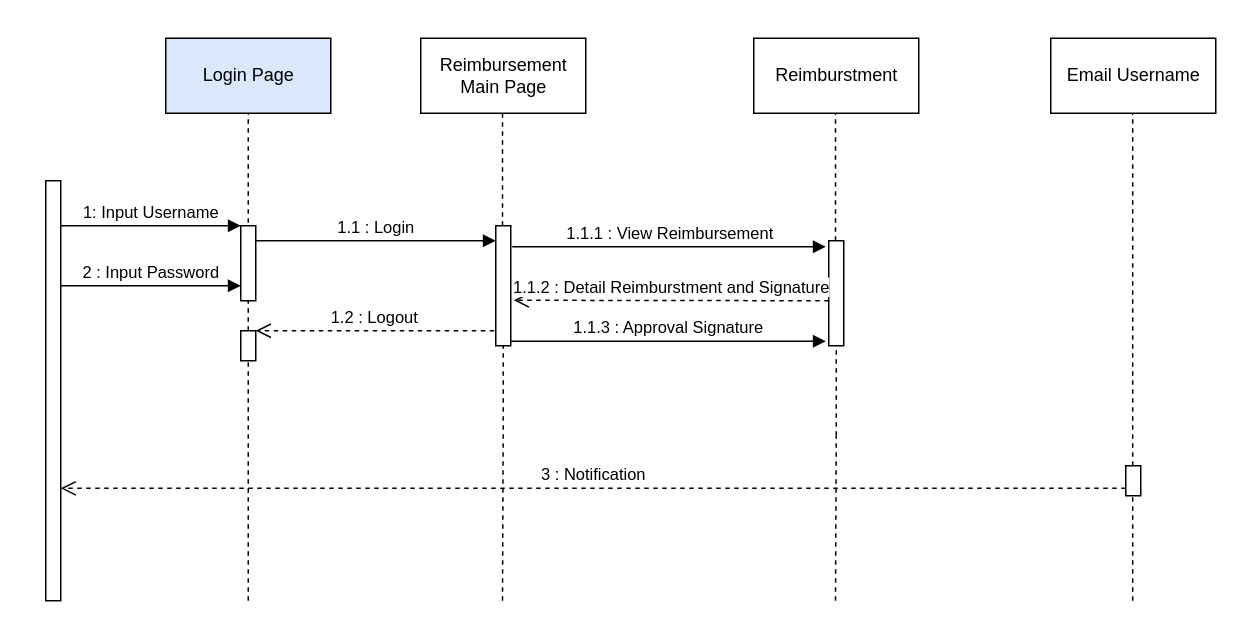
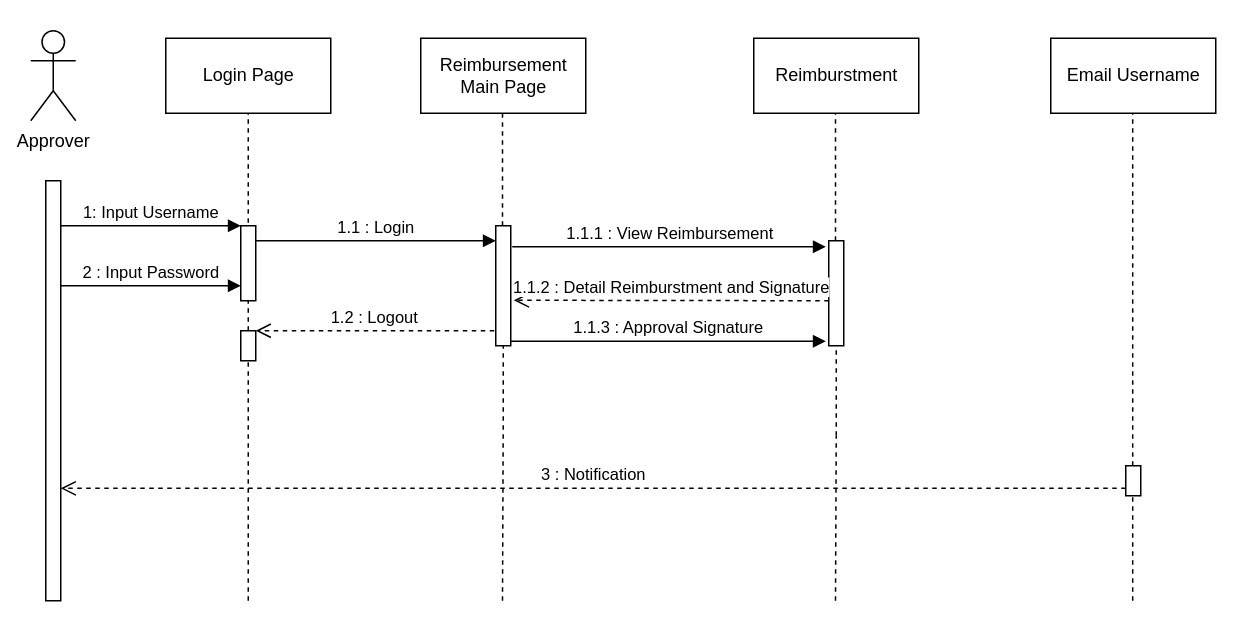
none -> (53, 76)
(248, 76) -> (248, 76)
